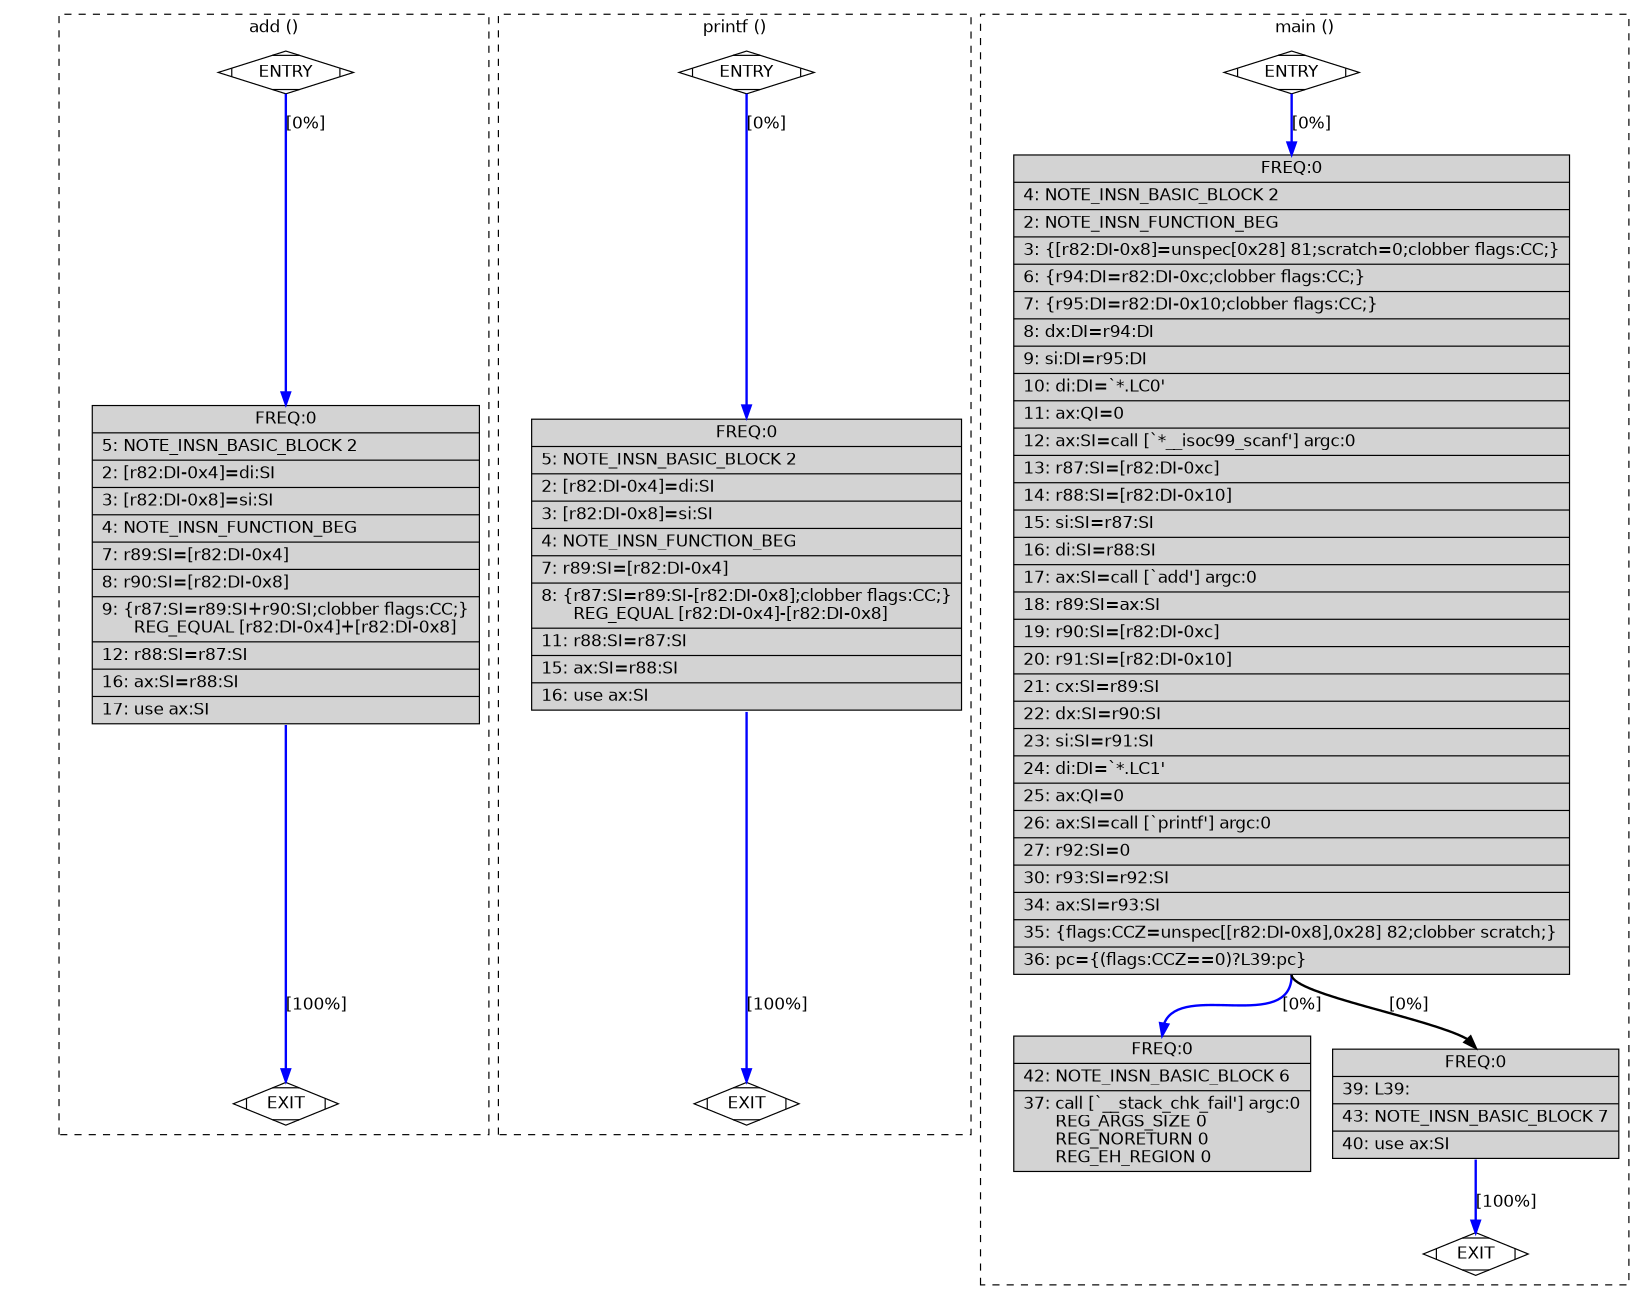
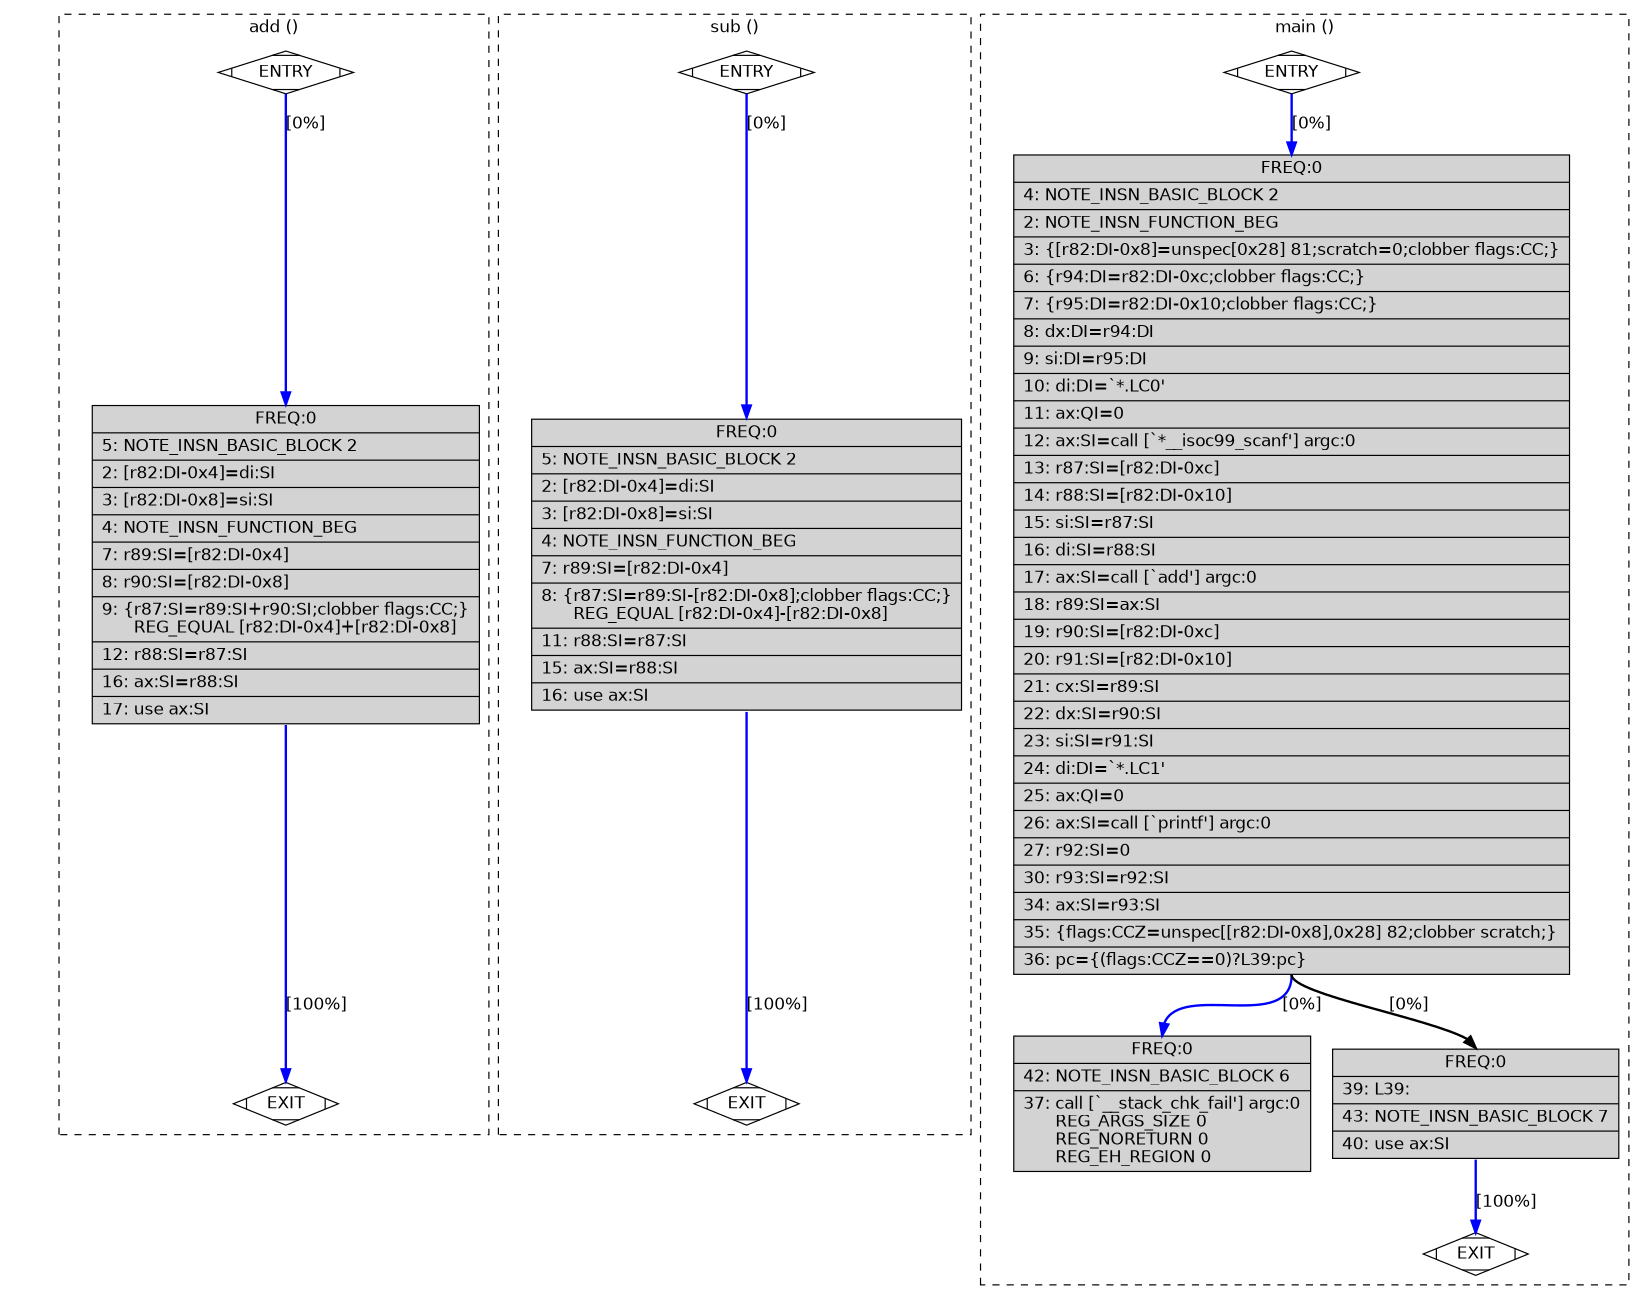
(735, 28) -> (735, 28)
